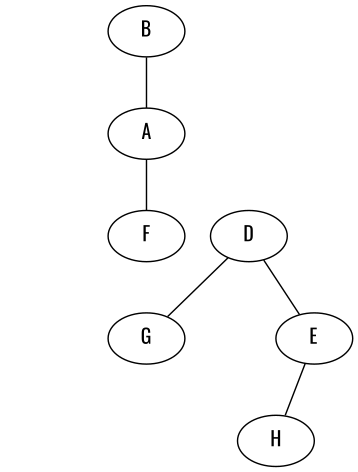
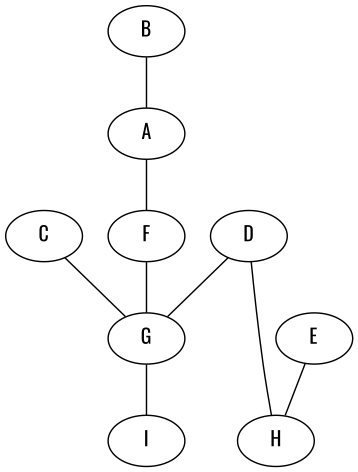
none -> (44, 236)
none -> (146, 287)
(282, 287) -> (260, 339)
none -> (146, 441)
